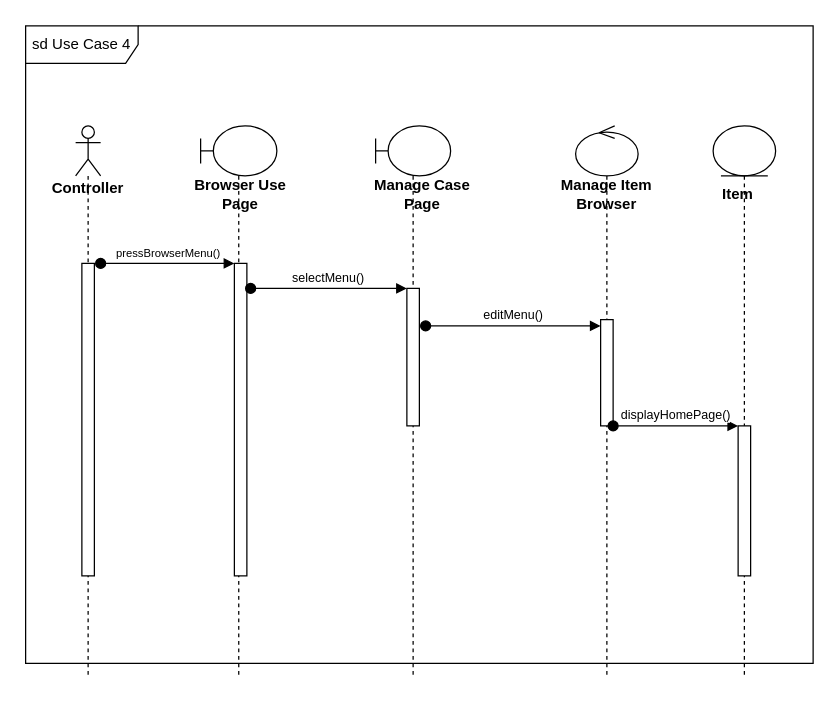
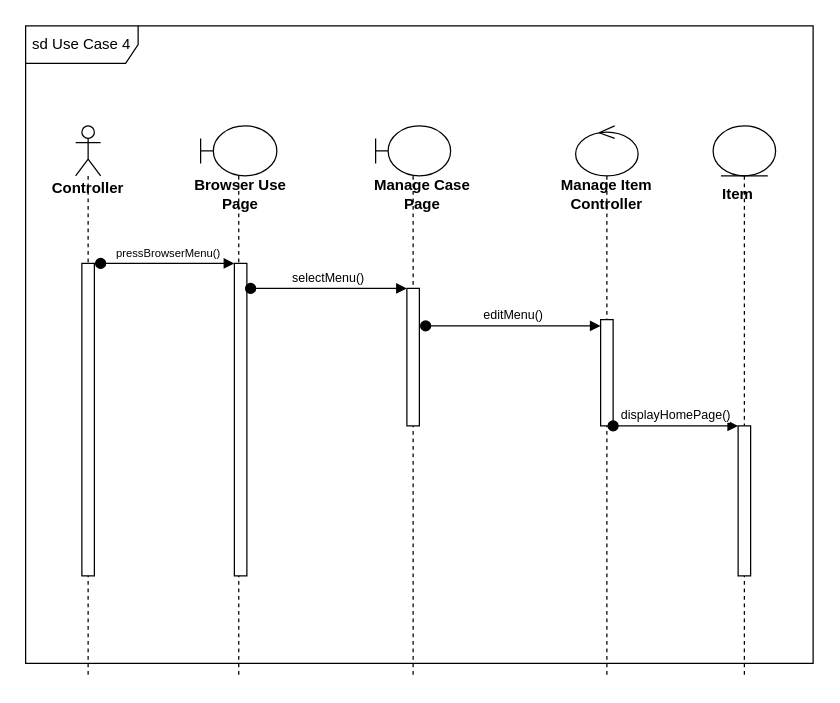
(607, 194) -> (607, 194)
